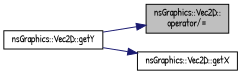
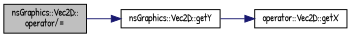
(120, 29) -> (99, 19)
(187, 61) -> (301, 19)
